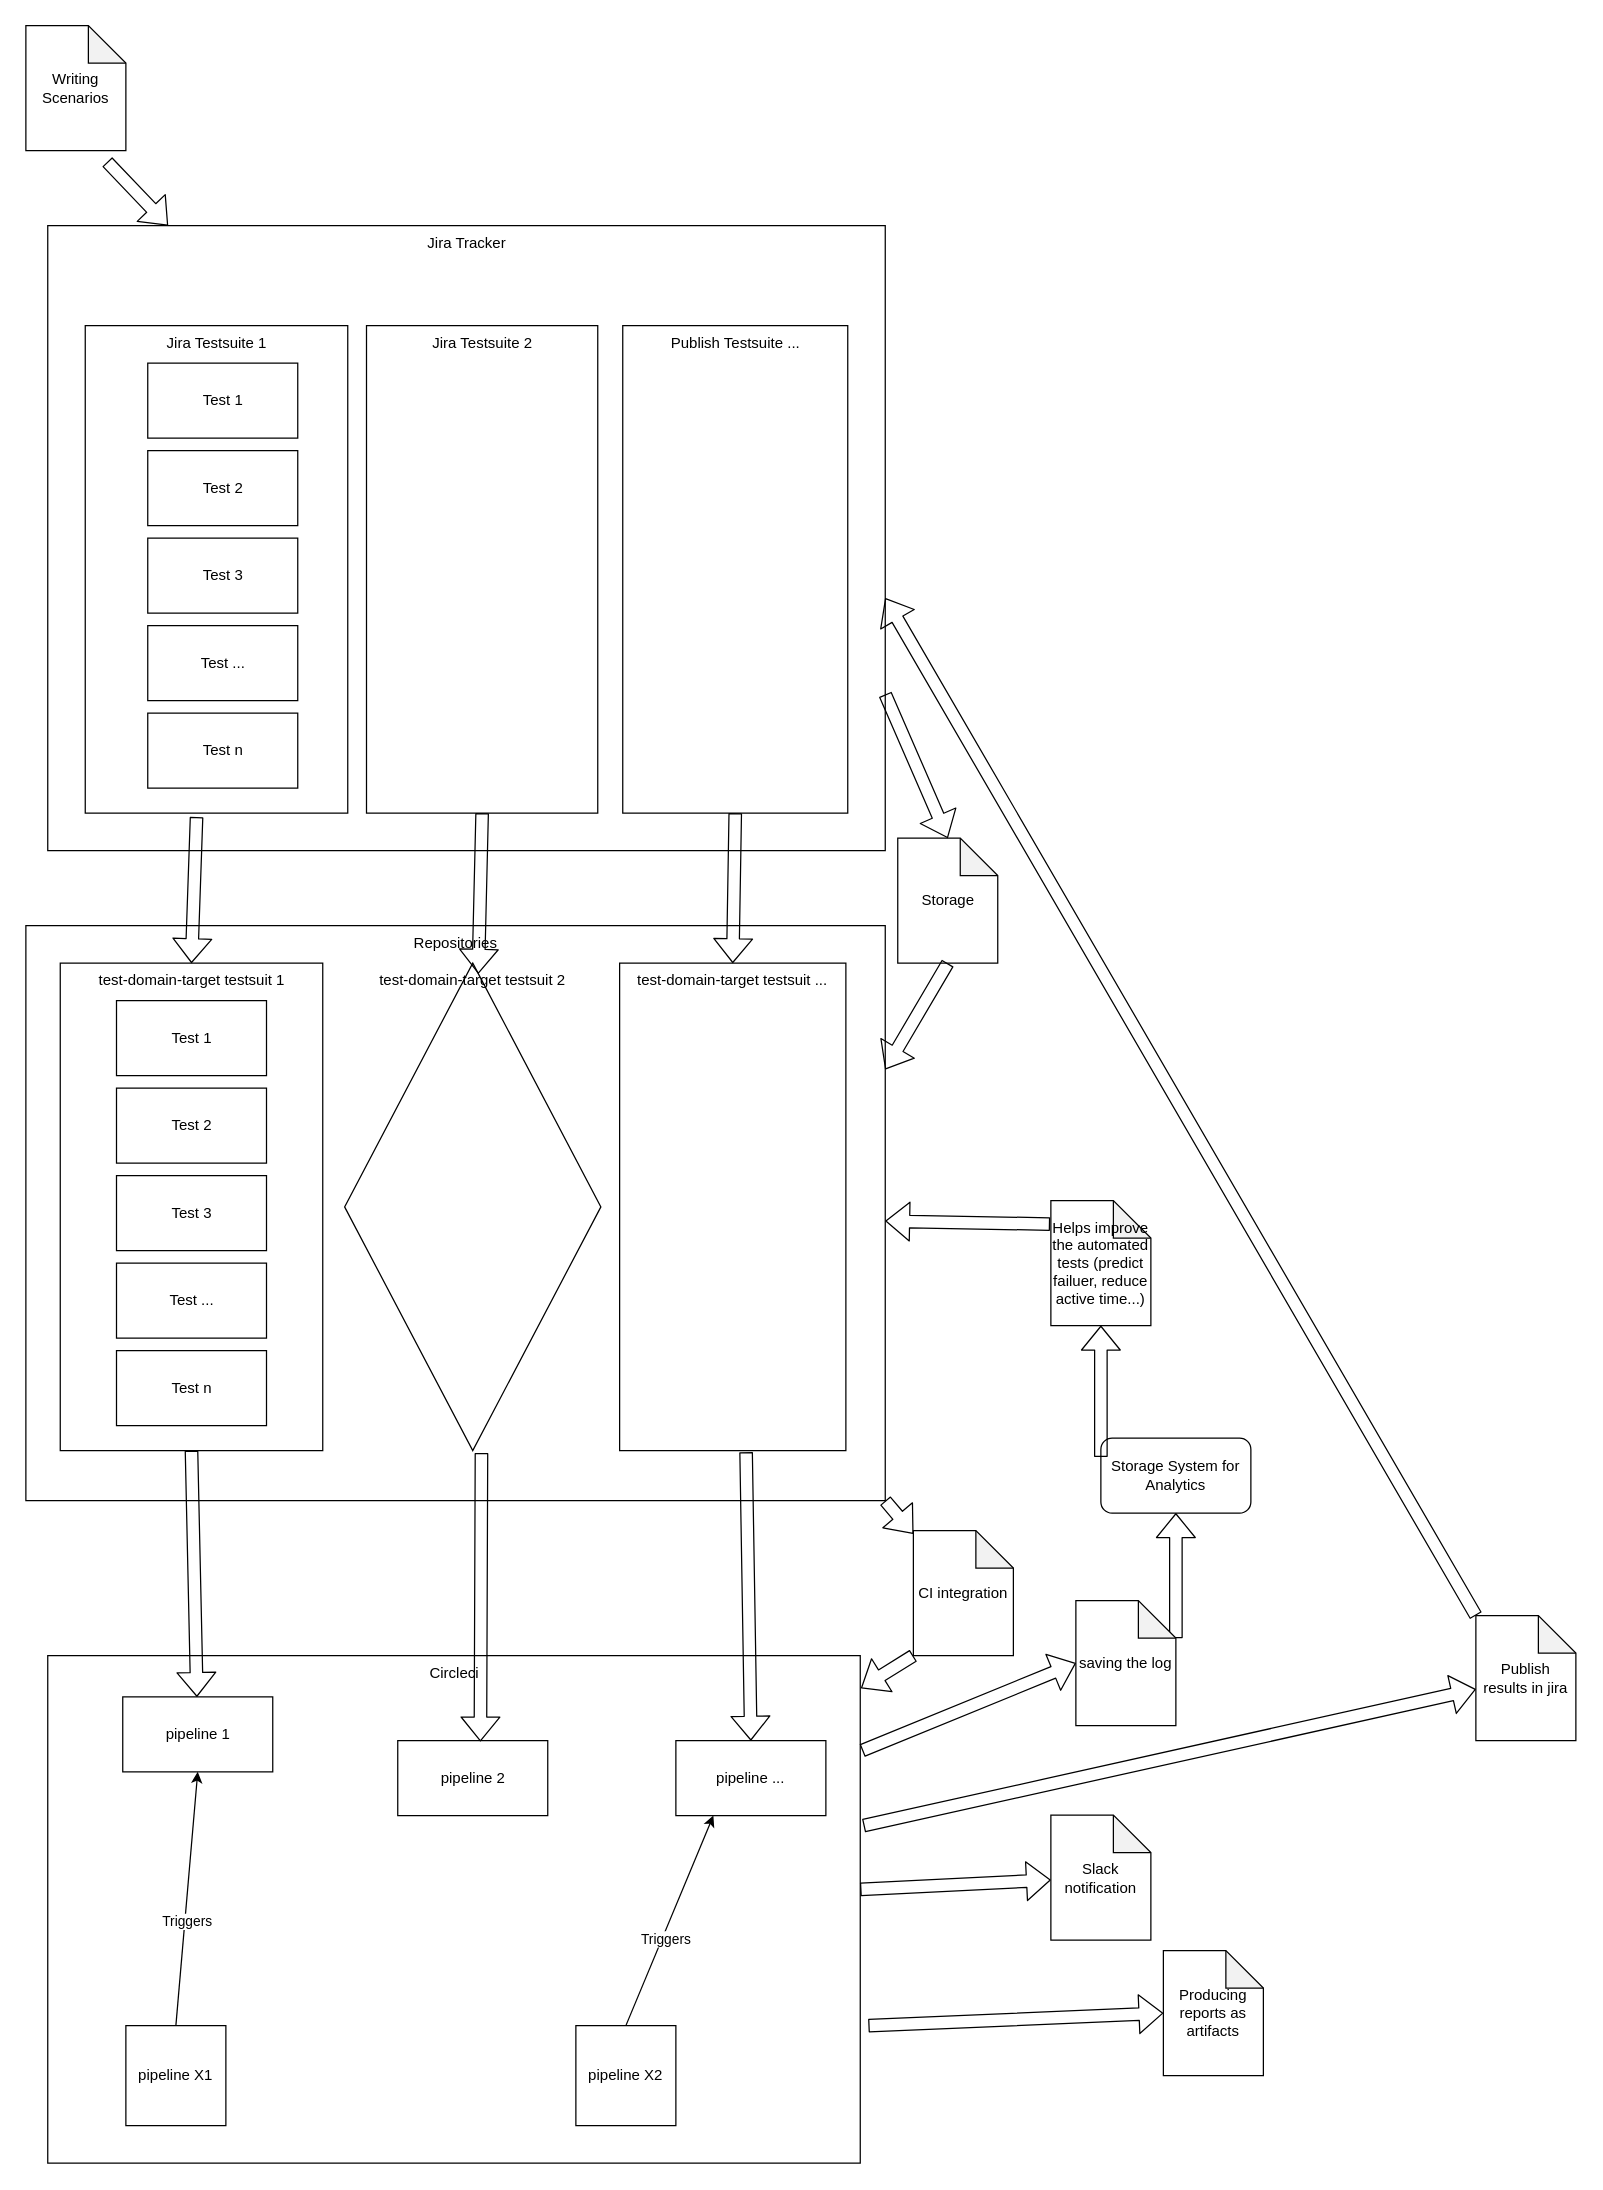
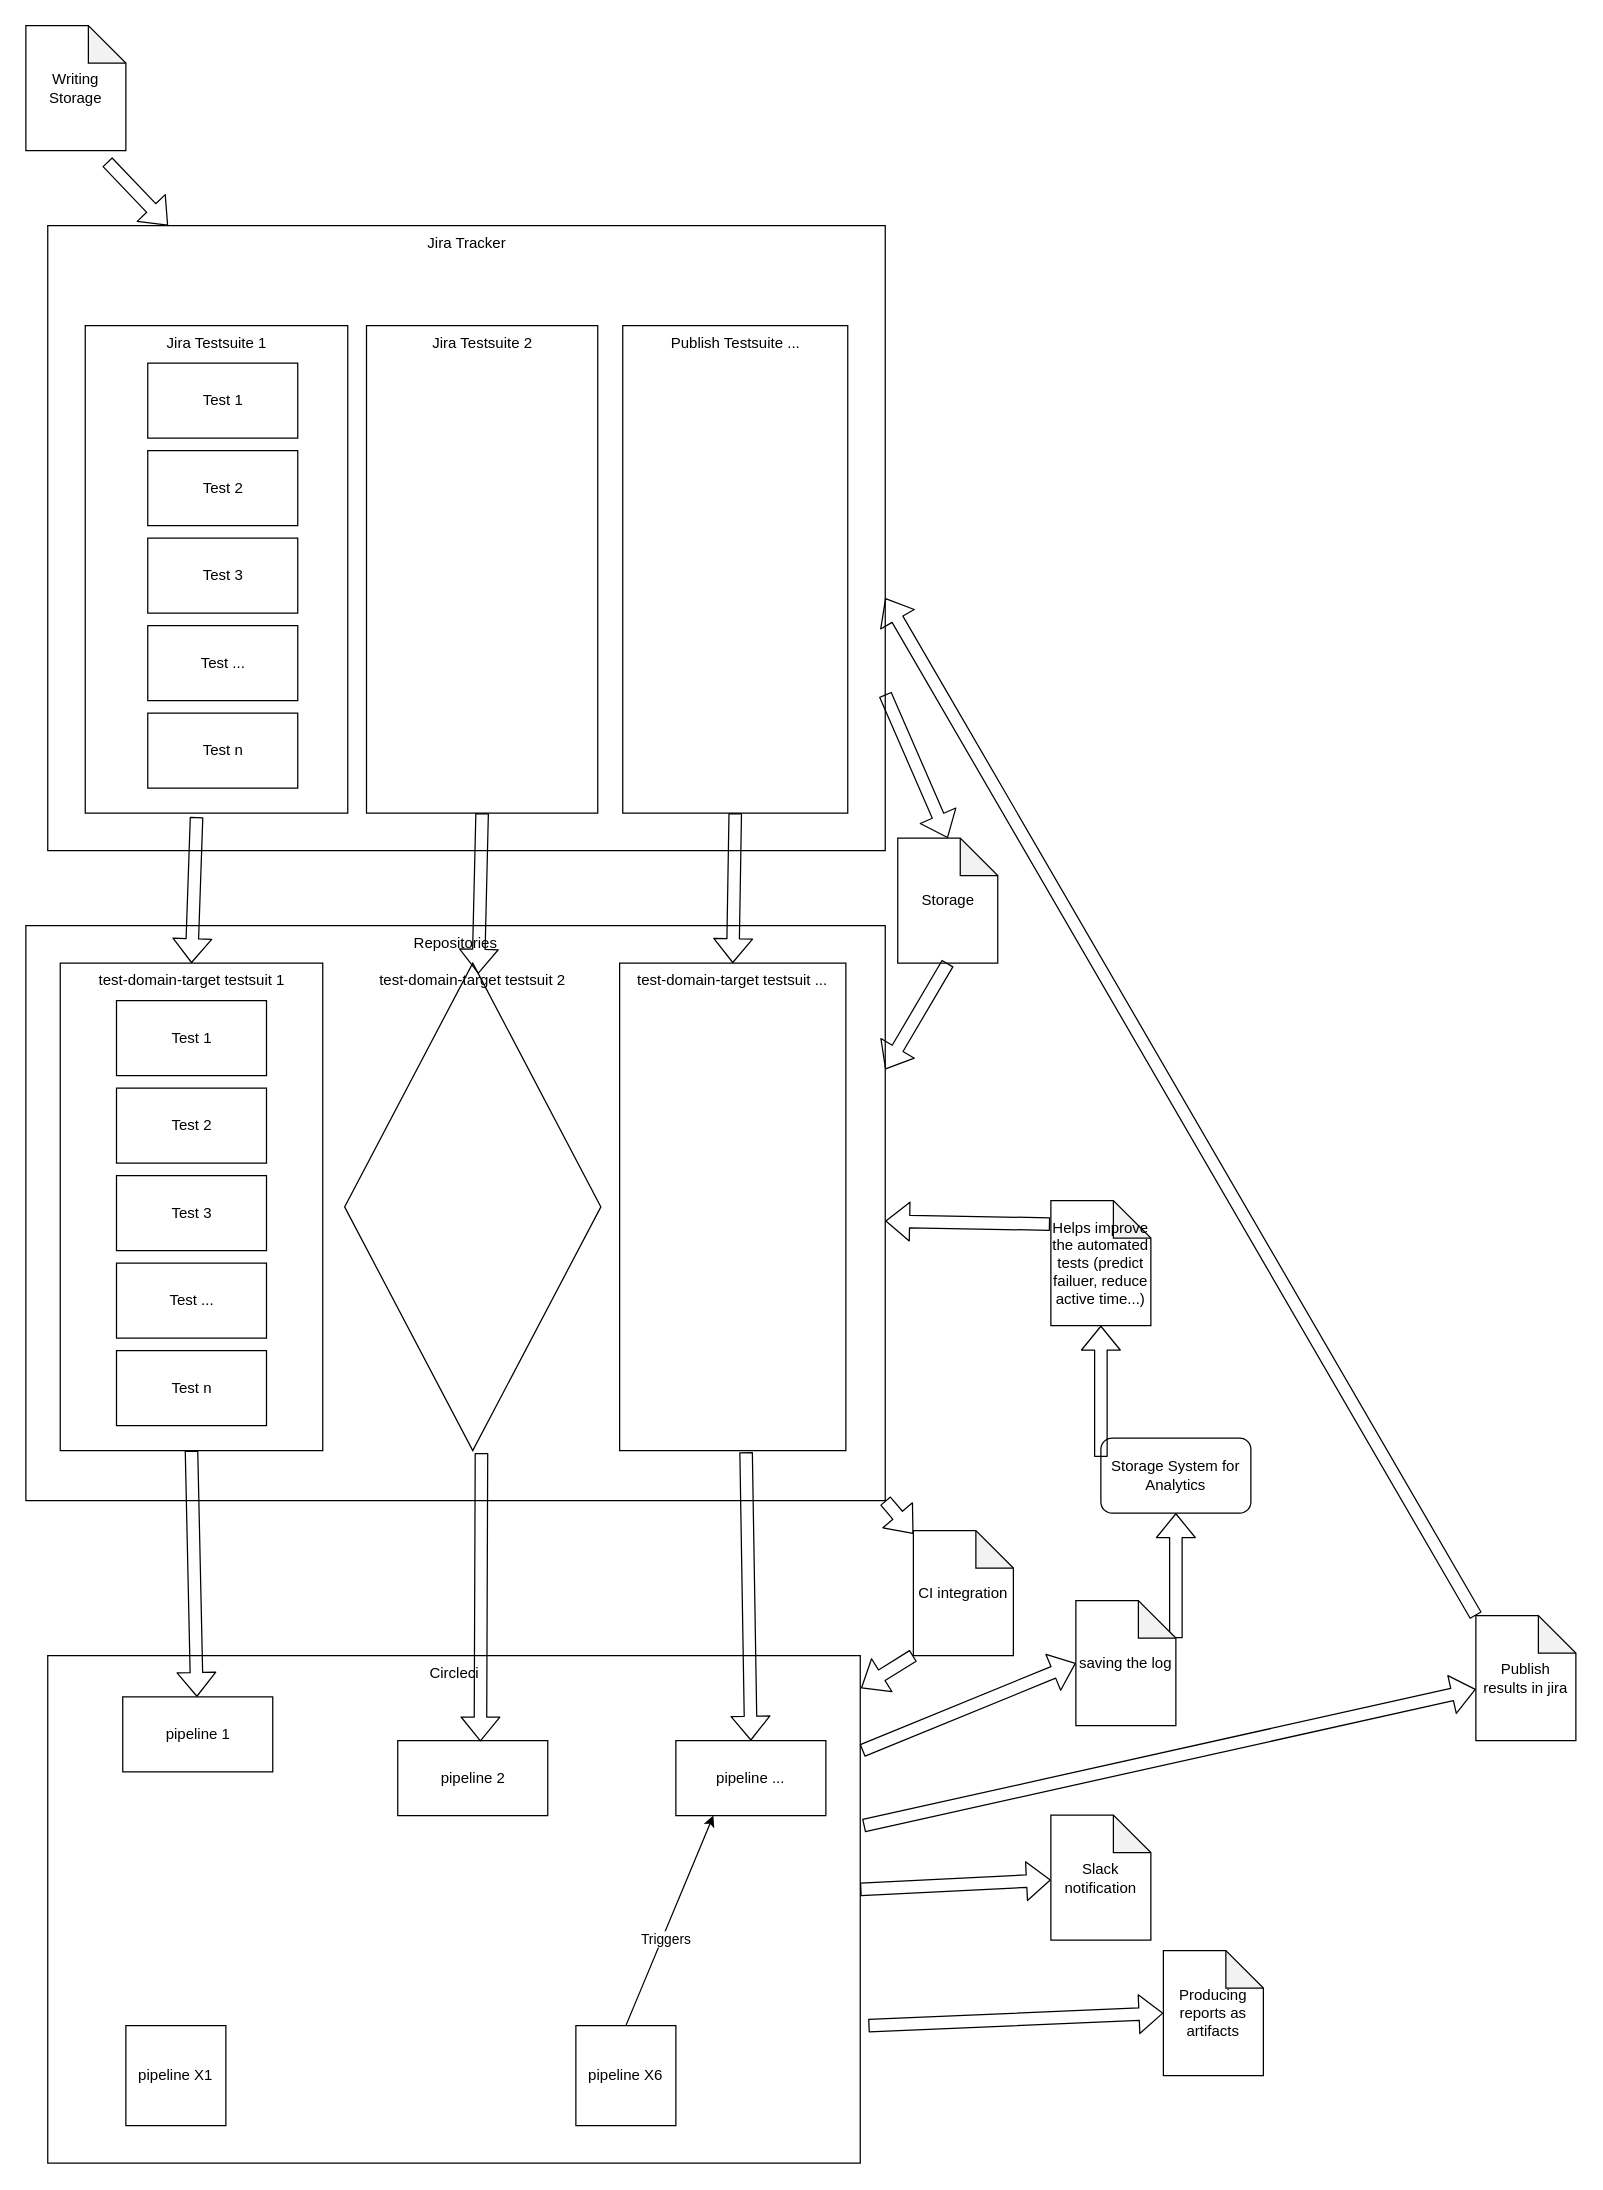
(76, 88) -> (76, 88)
(186, 1903) -> none
(626, 2076) -> (626, 2076)
